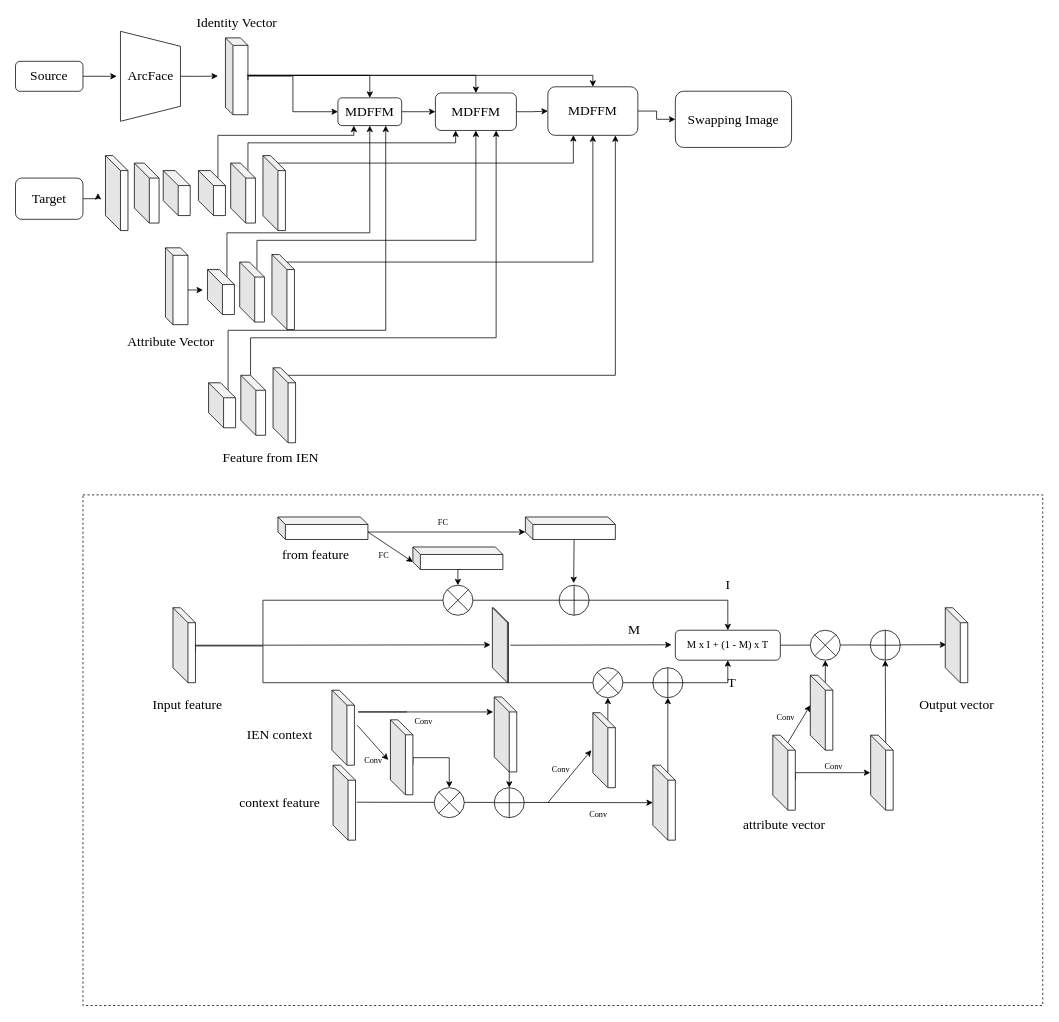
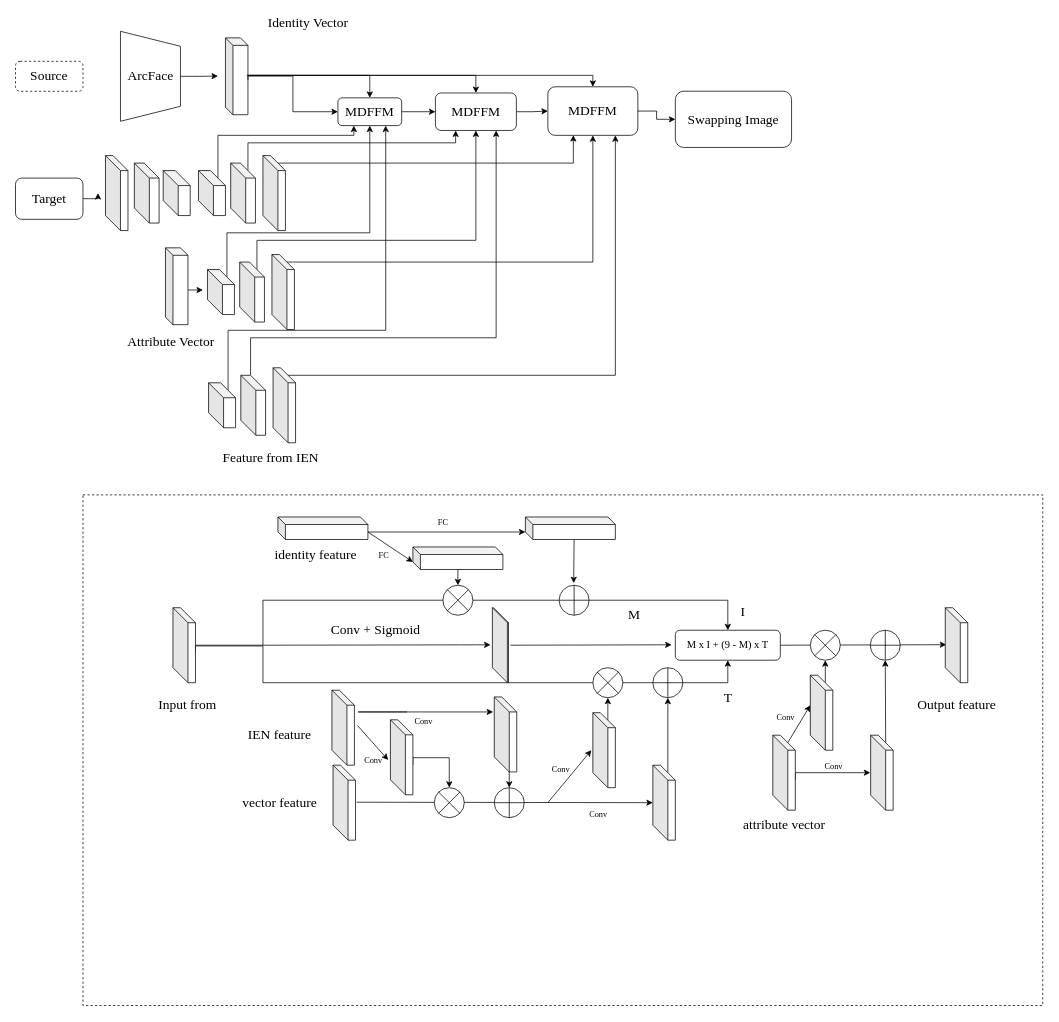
(237, 23) -> (308, 23)
(49, 76) -> (49, 76)
(97, 76) -> none
(316, 555) -> (316, 555)
(728, 585) -> (743, 612)
none -> (375, 630)
(634, 630) -> (634, 615)
(728, 645) -> (728, 645)
(732, 683) -> (728, 698)
(188, 705) -> (188, 705)
(957, 705) -> (957, 705)
(280, 735) -> (280, 735)
(280, 803) -> (280, 803)
